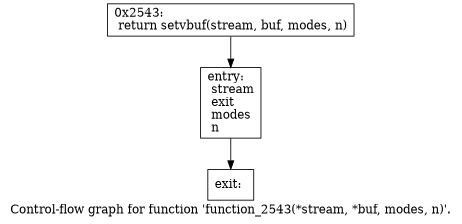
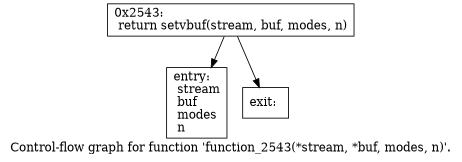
(221, 102) -> (185, 102)
(231, 149) -> (247, 58)
